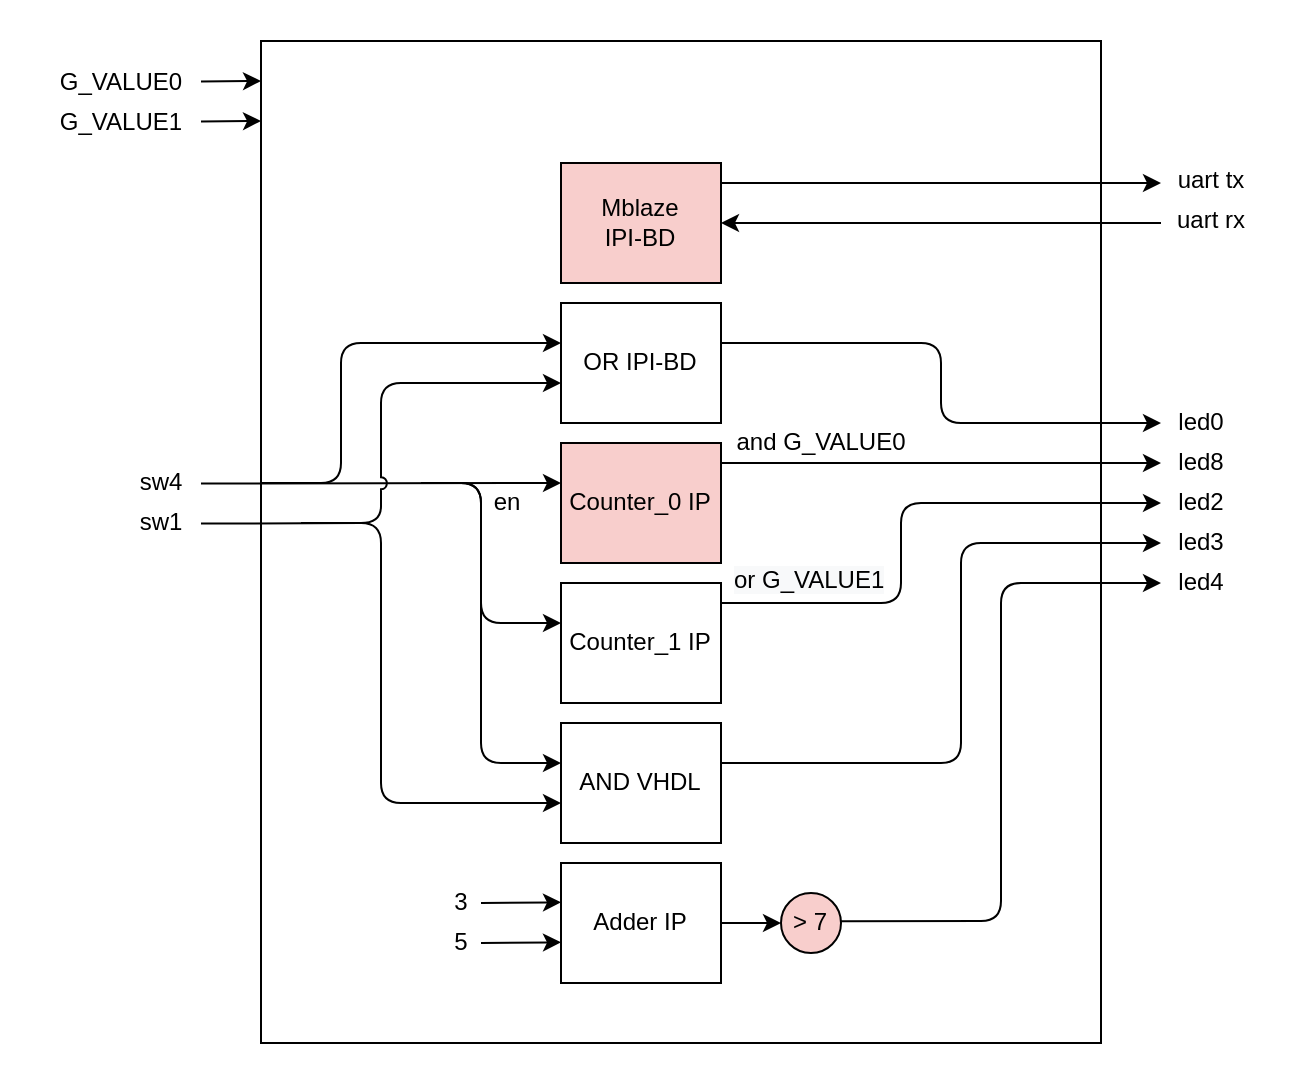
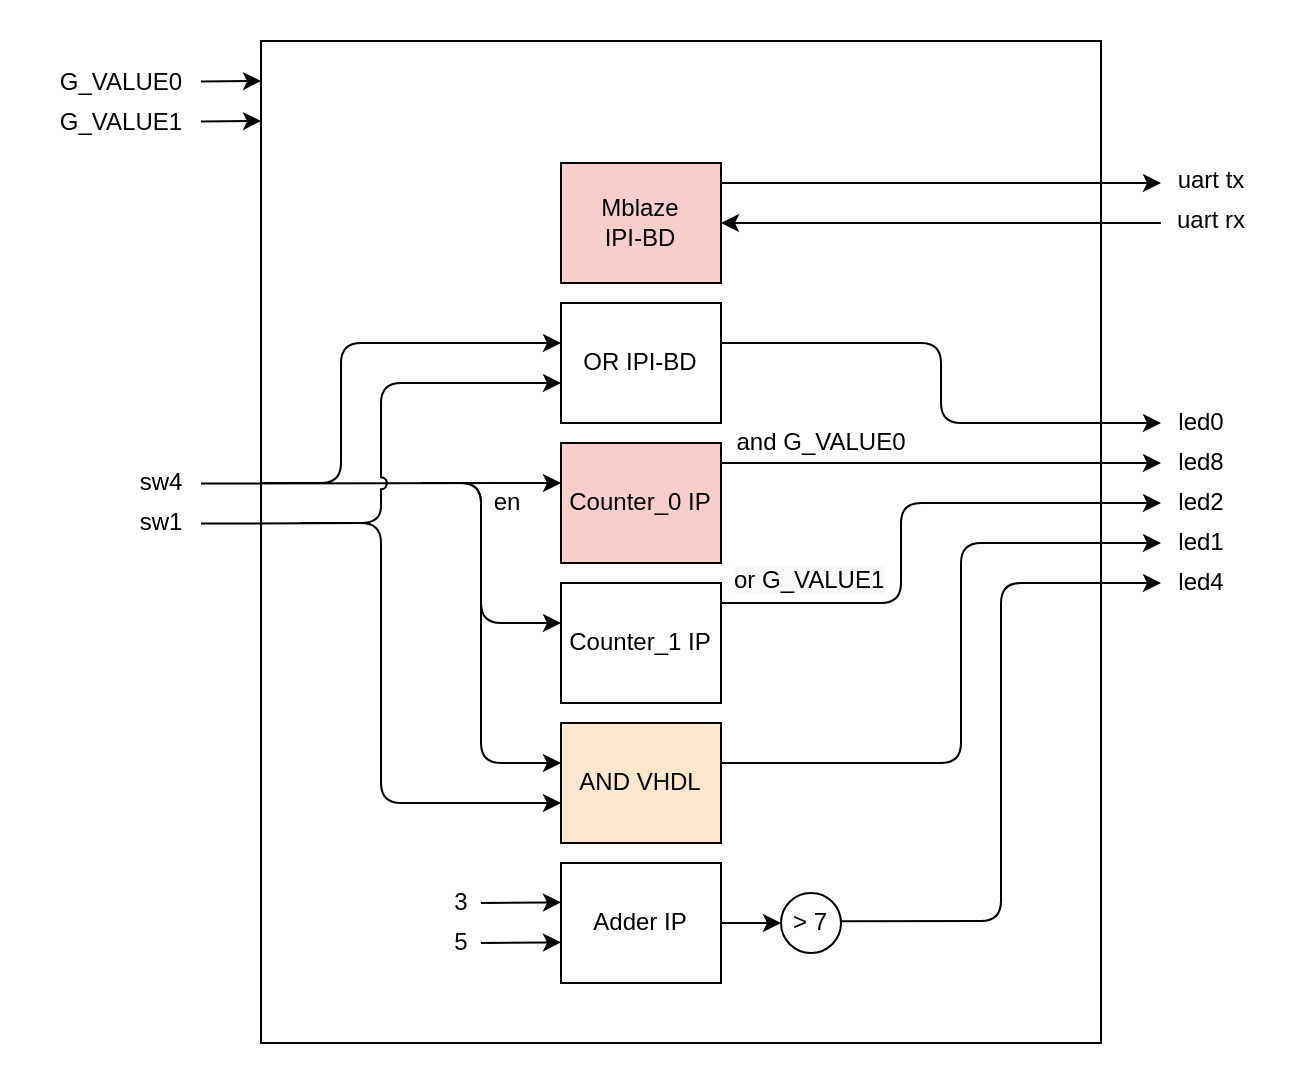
(1202, 543) -> (1202, 543)
(641, 783) -> (641, 783)
(811, 923) -> (811, 923)
